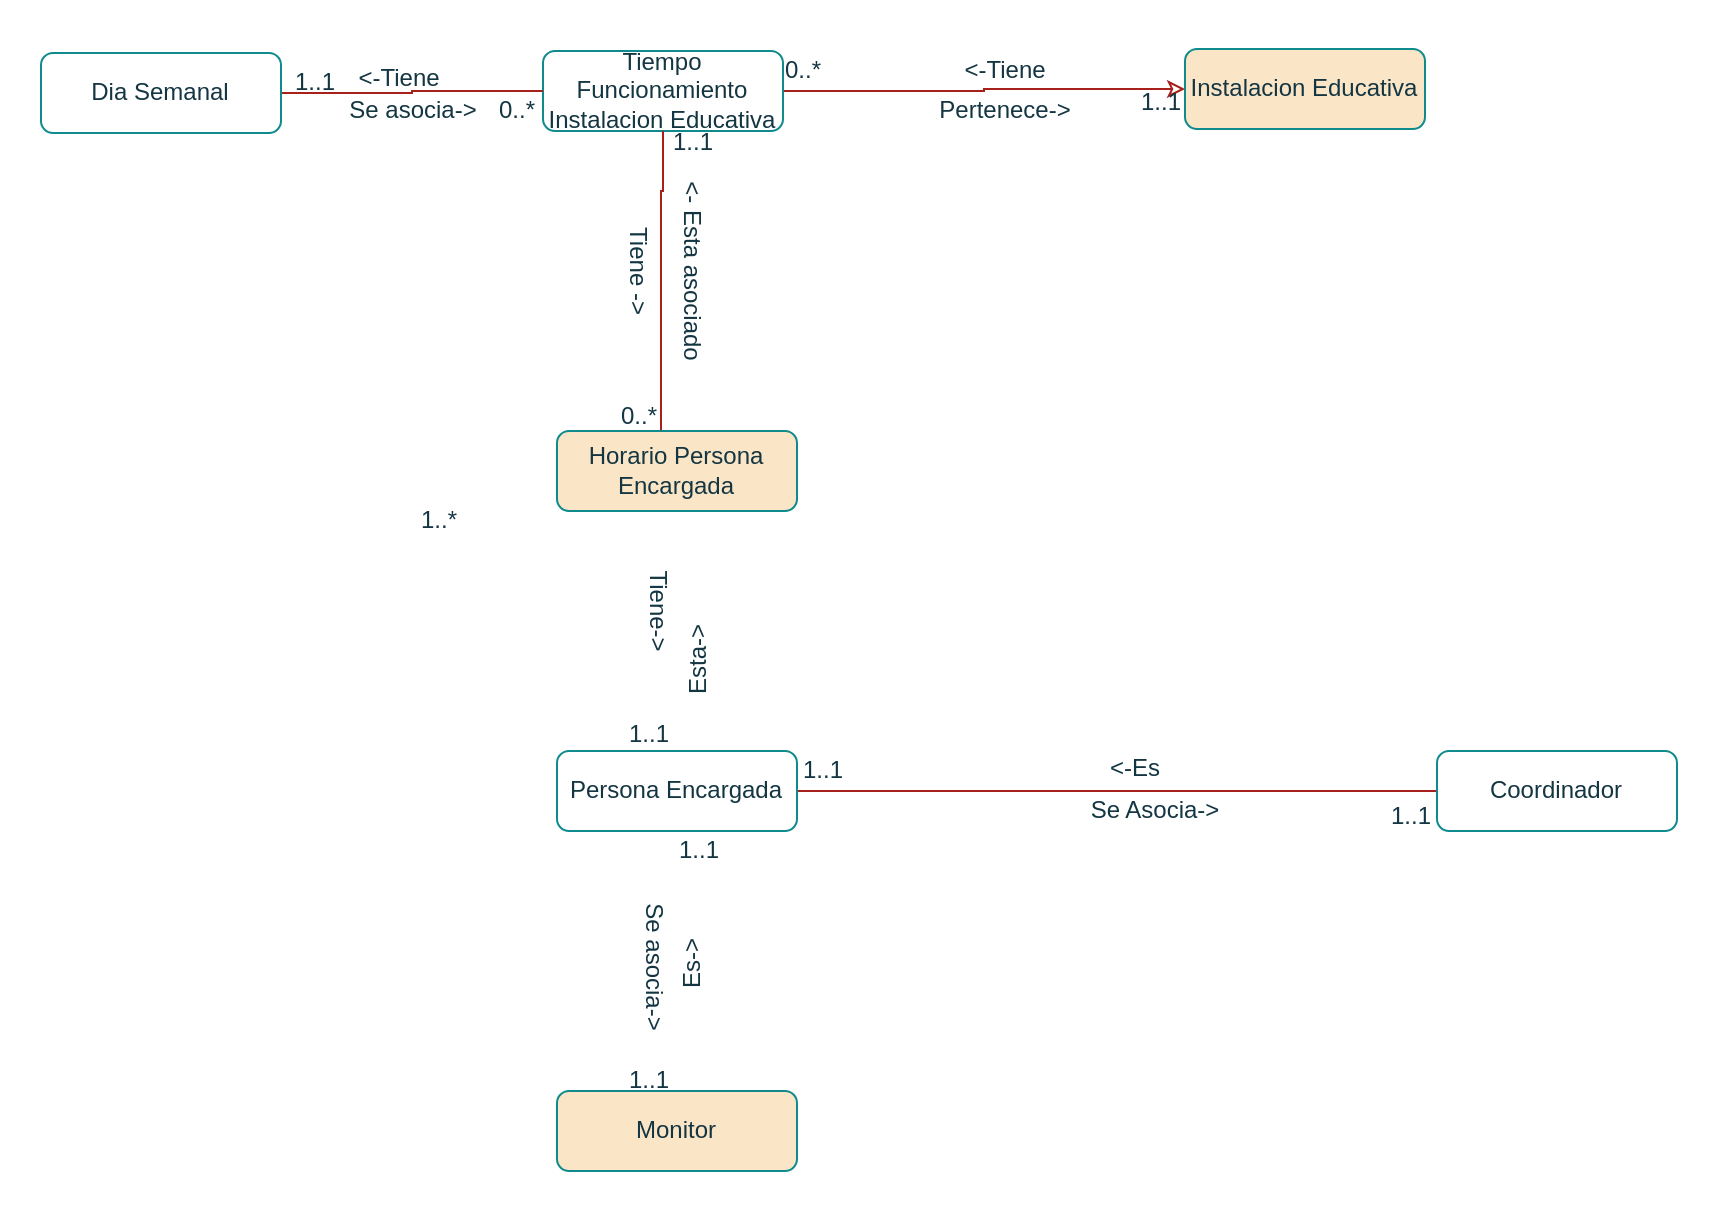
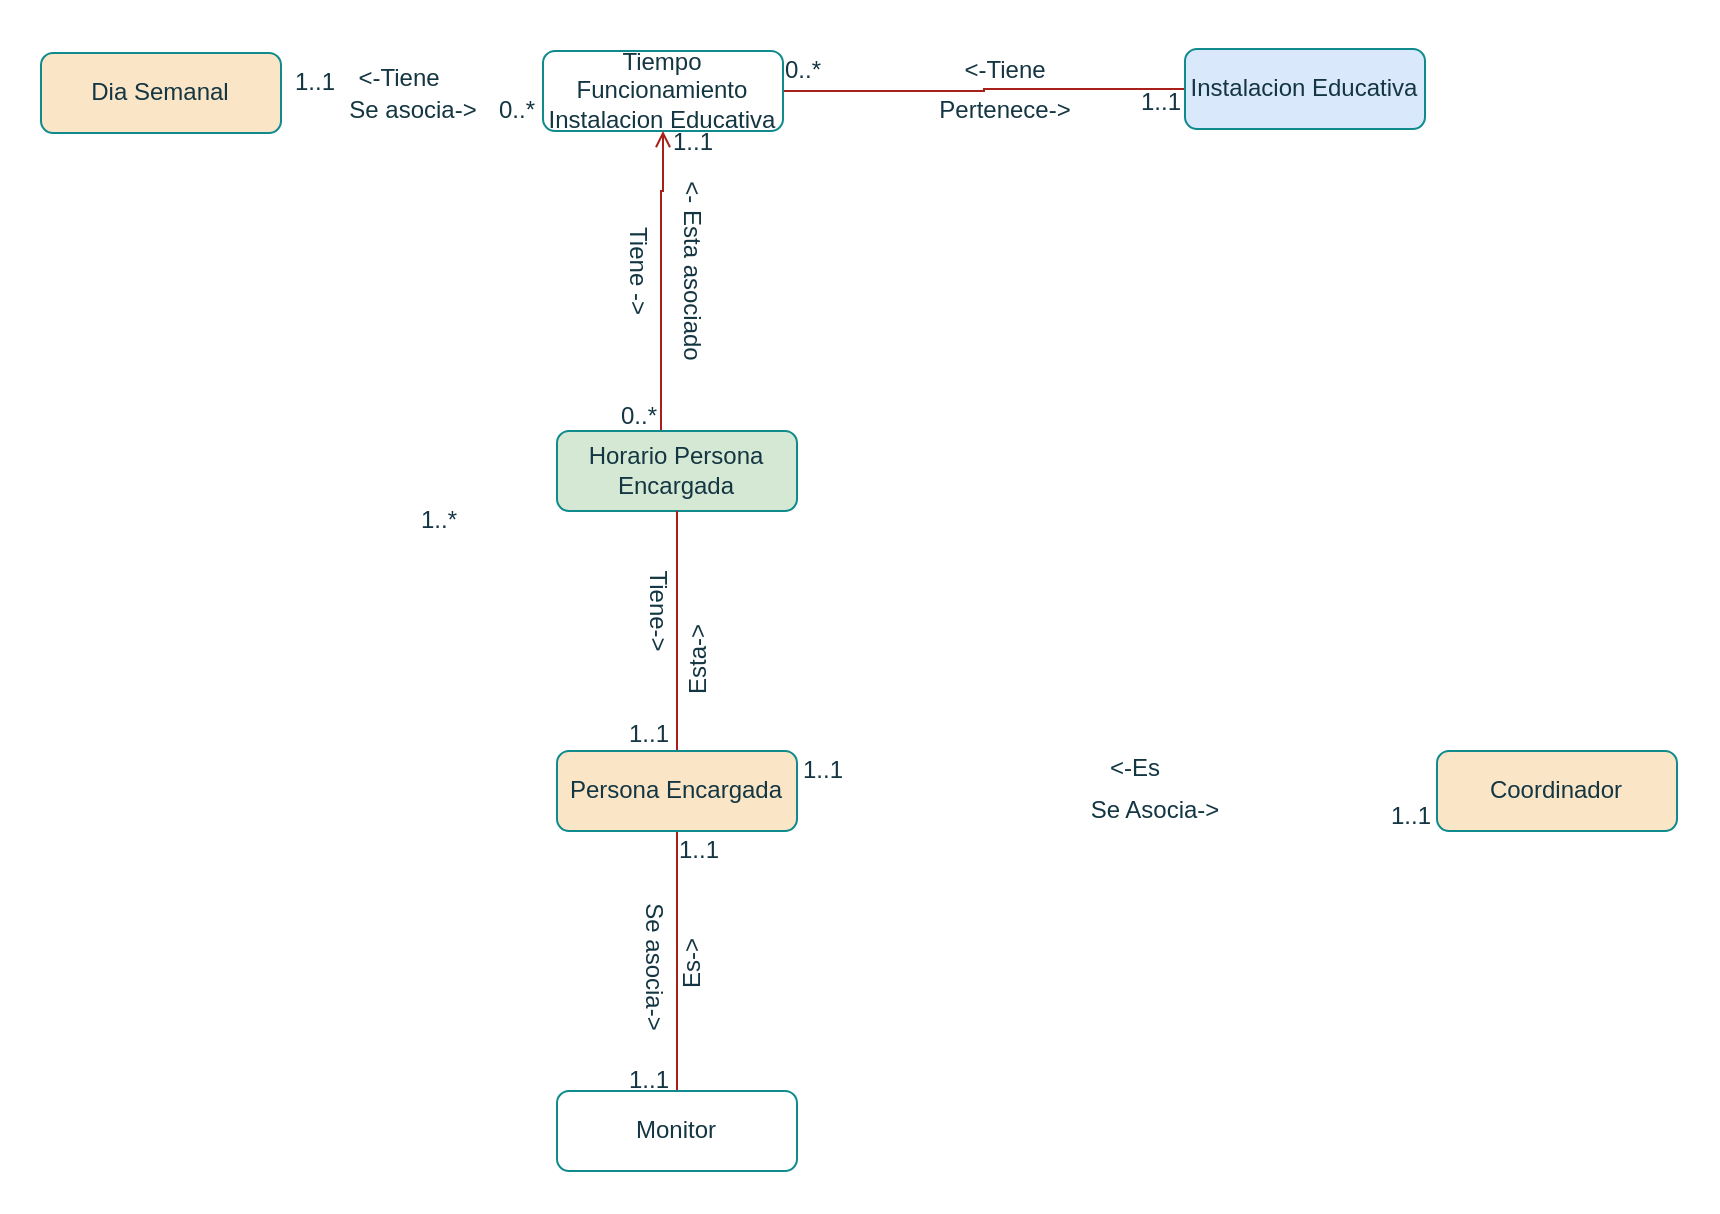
(1170, 89) -> (1175, 89)
(1305, 89) -> (1305, 89)
(412, 92) -> none
(161, 93) -> (161, 93)
(663, 137) -> (663, 139)
(677, 471) -> (677, 471)
none -> (677, 631)
(677, 791) -> (677, 791)
(1117, 791) -> none
(1557, 791) -> (1557, 791)
none -> (677, 961)
(677, 1131) -> (677, 1131)
